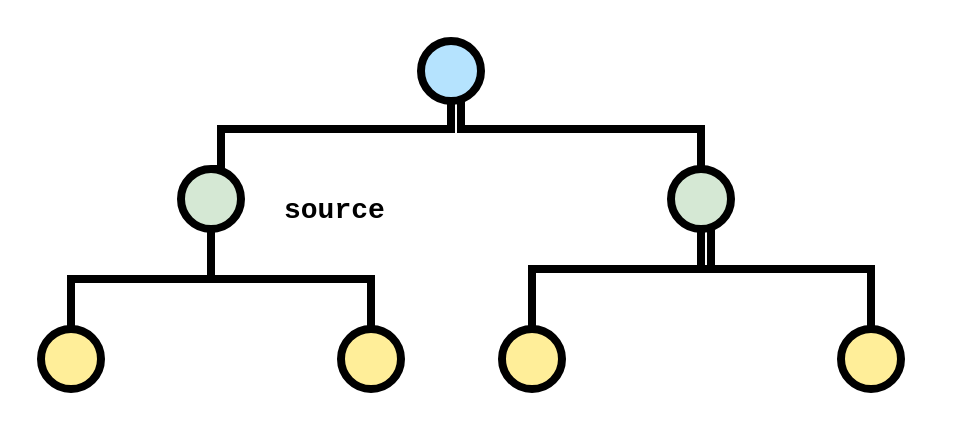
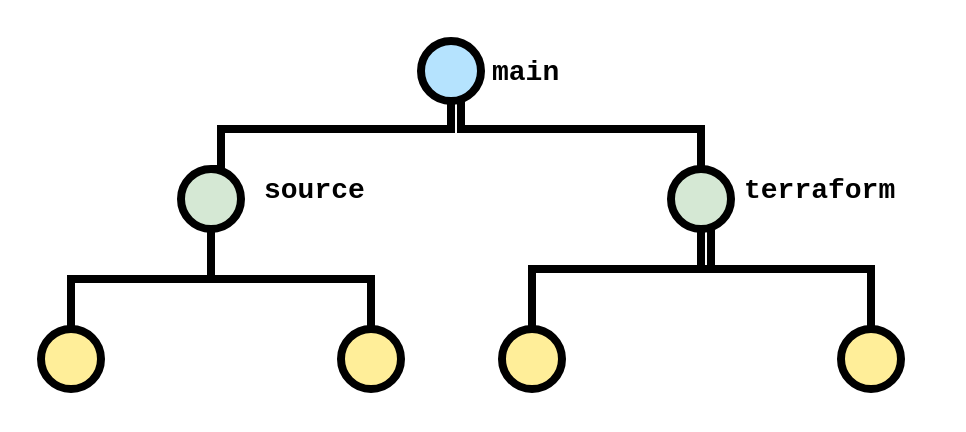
none -> (580, 71)
none -> (832, 189)
(372, 209) -> (352, 189)
